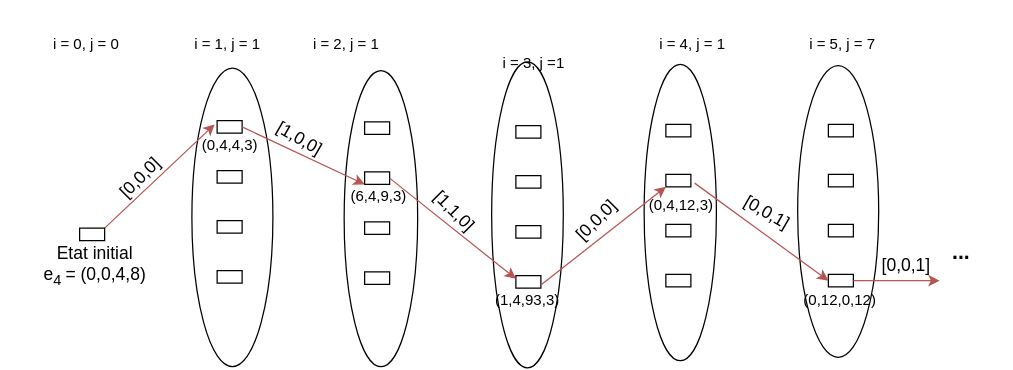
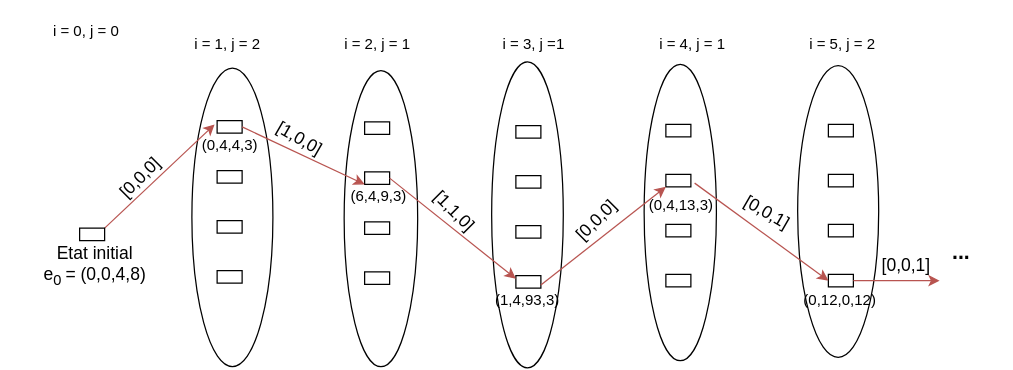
(86, 44) -> (86, 32)
(228, 44) -> (228, 44)
(346, 44) -> (377, 44)
(843, 44) -> (843, 44)
(533, 63) -> (533, 44)
(681, 206) -> (681, 206)
(95, 266) -> (95, 266)
